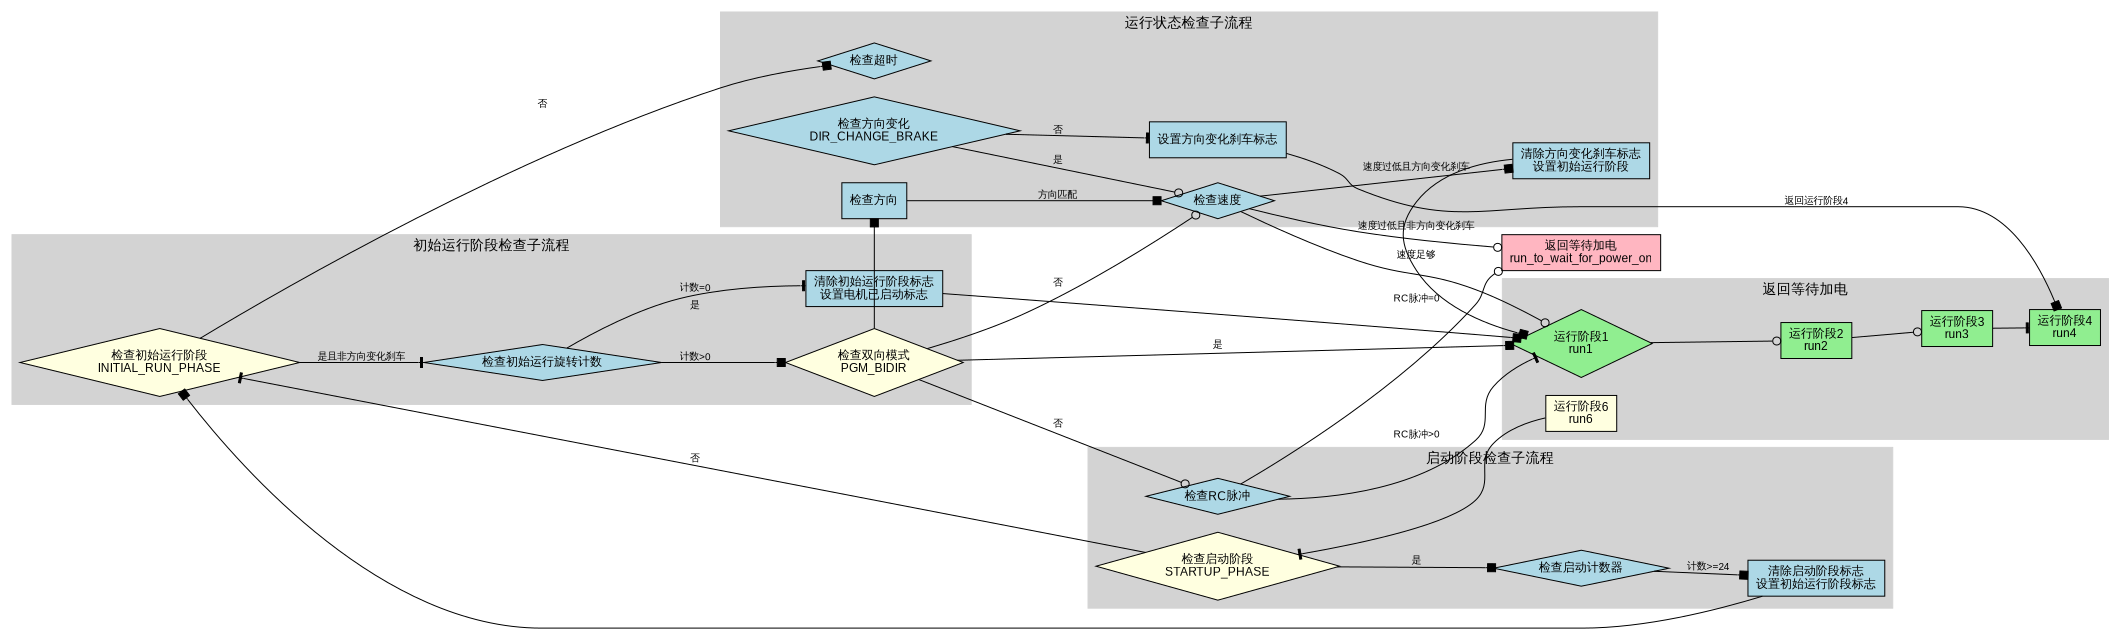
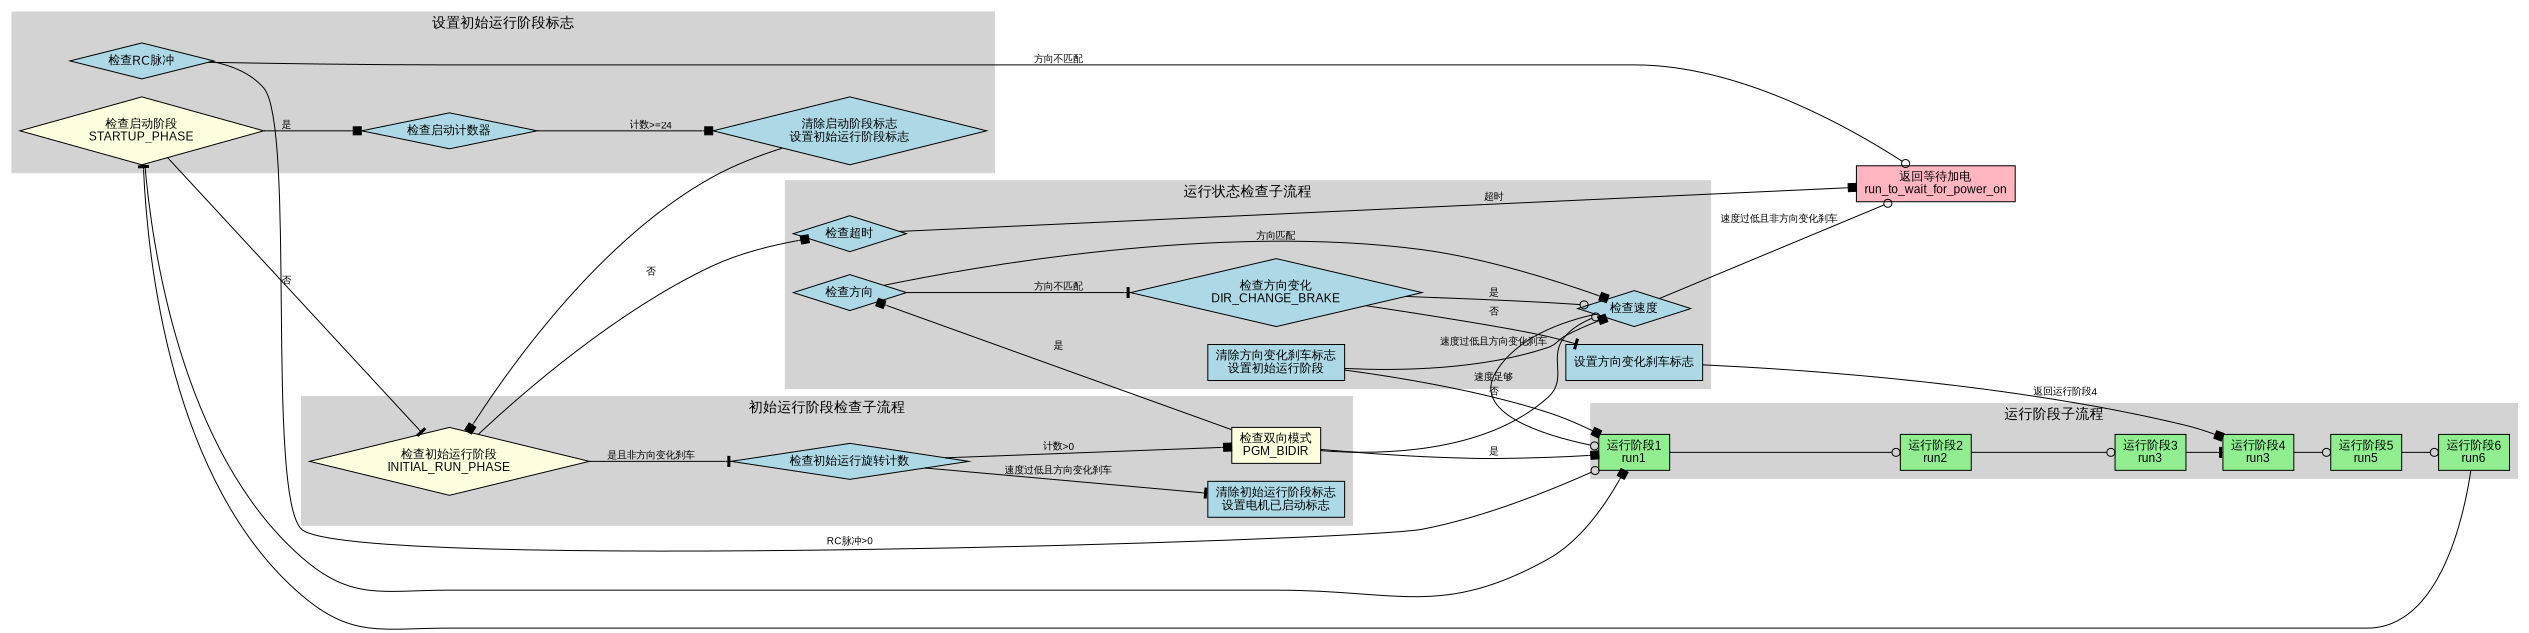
(1381, 183) -> (1475, 364)
(874, 201) -> (850, 293)
none -> (1373, 210)
(695, 288) -> (1059, 471)
(1805, 290) -> (2054, 415)
none -> (1016, 293)
(1417, 299) -> (1059, 59)
(1227, 315) -> (762, 590)
(2065, 328) -> (2258, 452)
(1581, 344) -> (1634, 452)
(874, 362) -> (1276, 445)
(1581, 413) -> (2474, 452)
(1050, 431) -> none
none -> (2366, 452)
(1490, 459) -> (503, 23)
(1433, 469) -> (698, 551)
(1816, 578) -> (850, 131)
